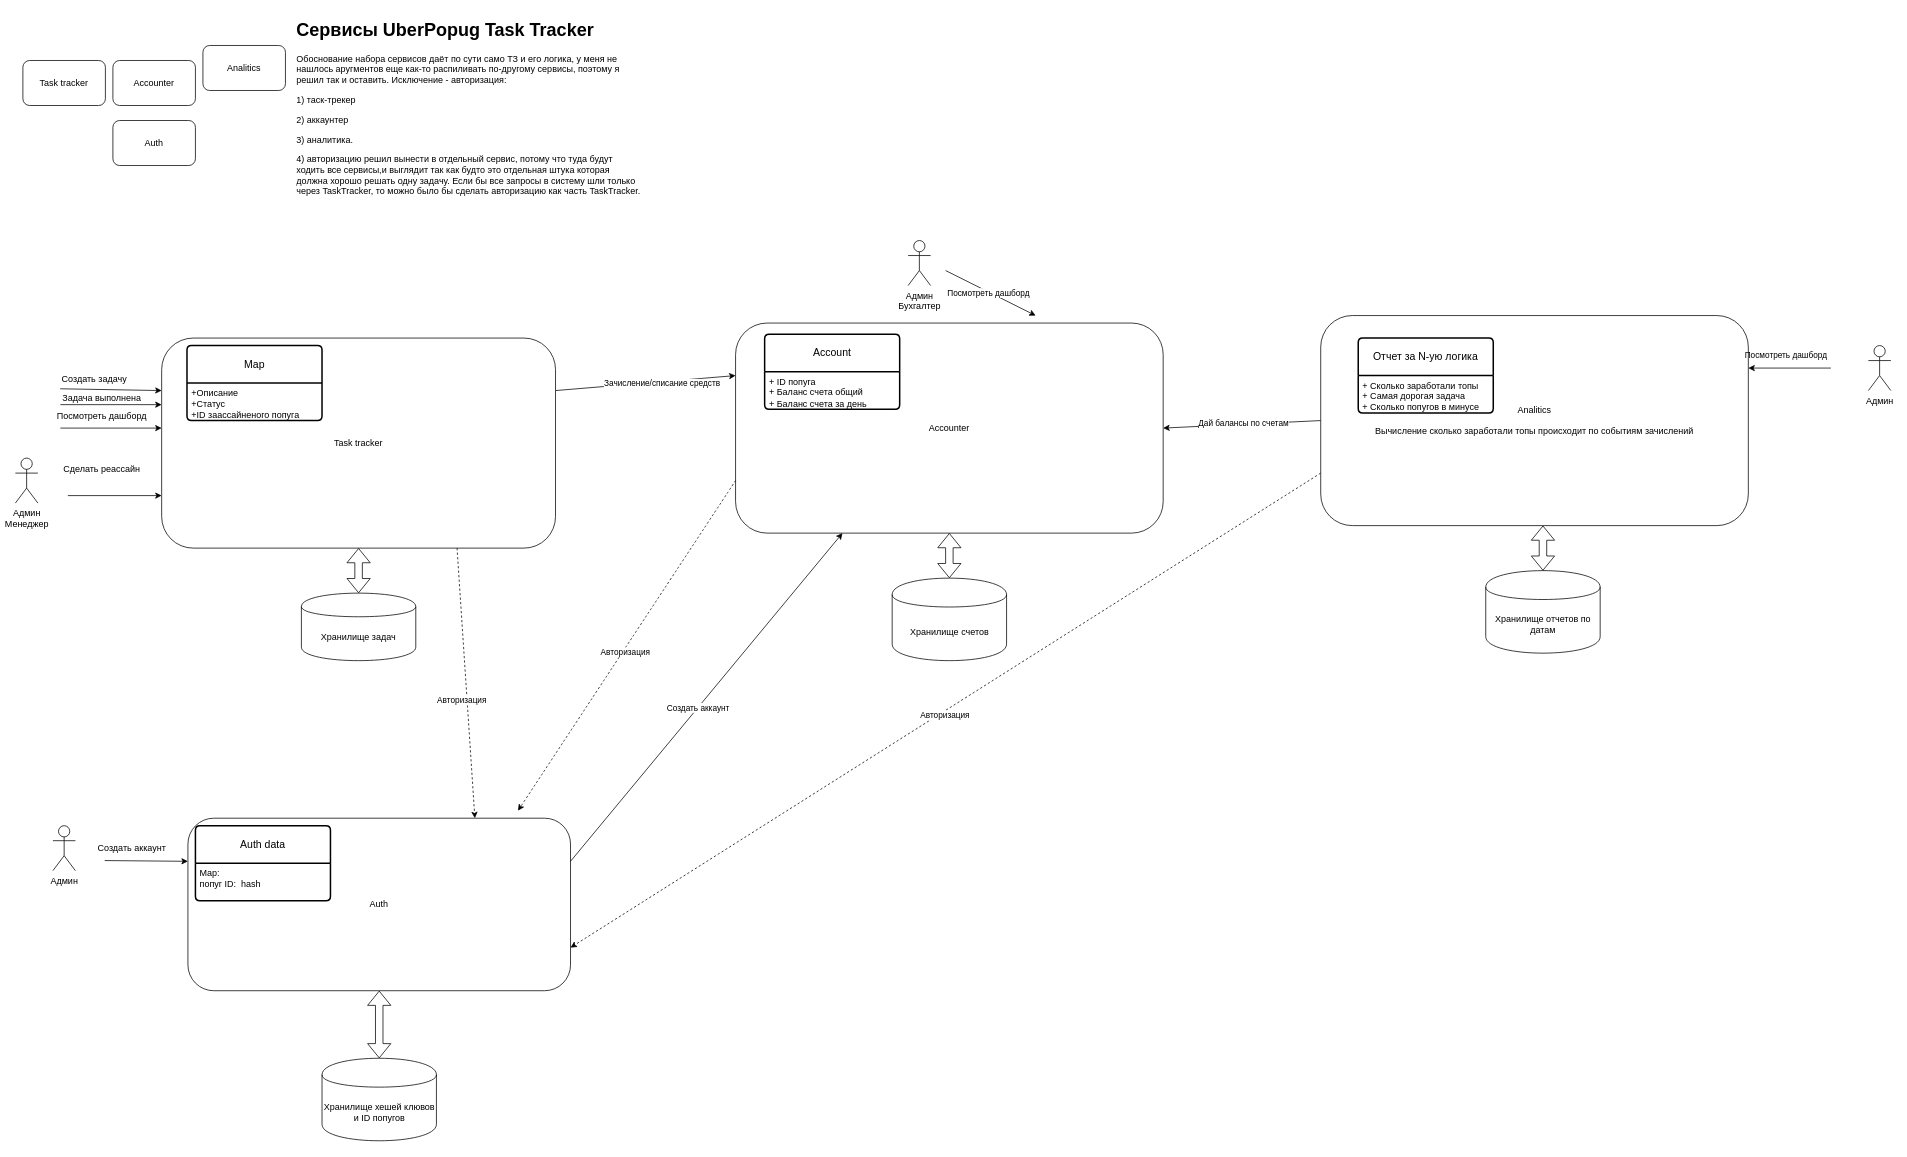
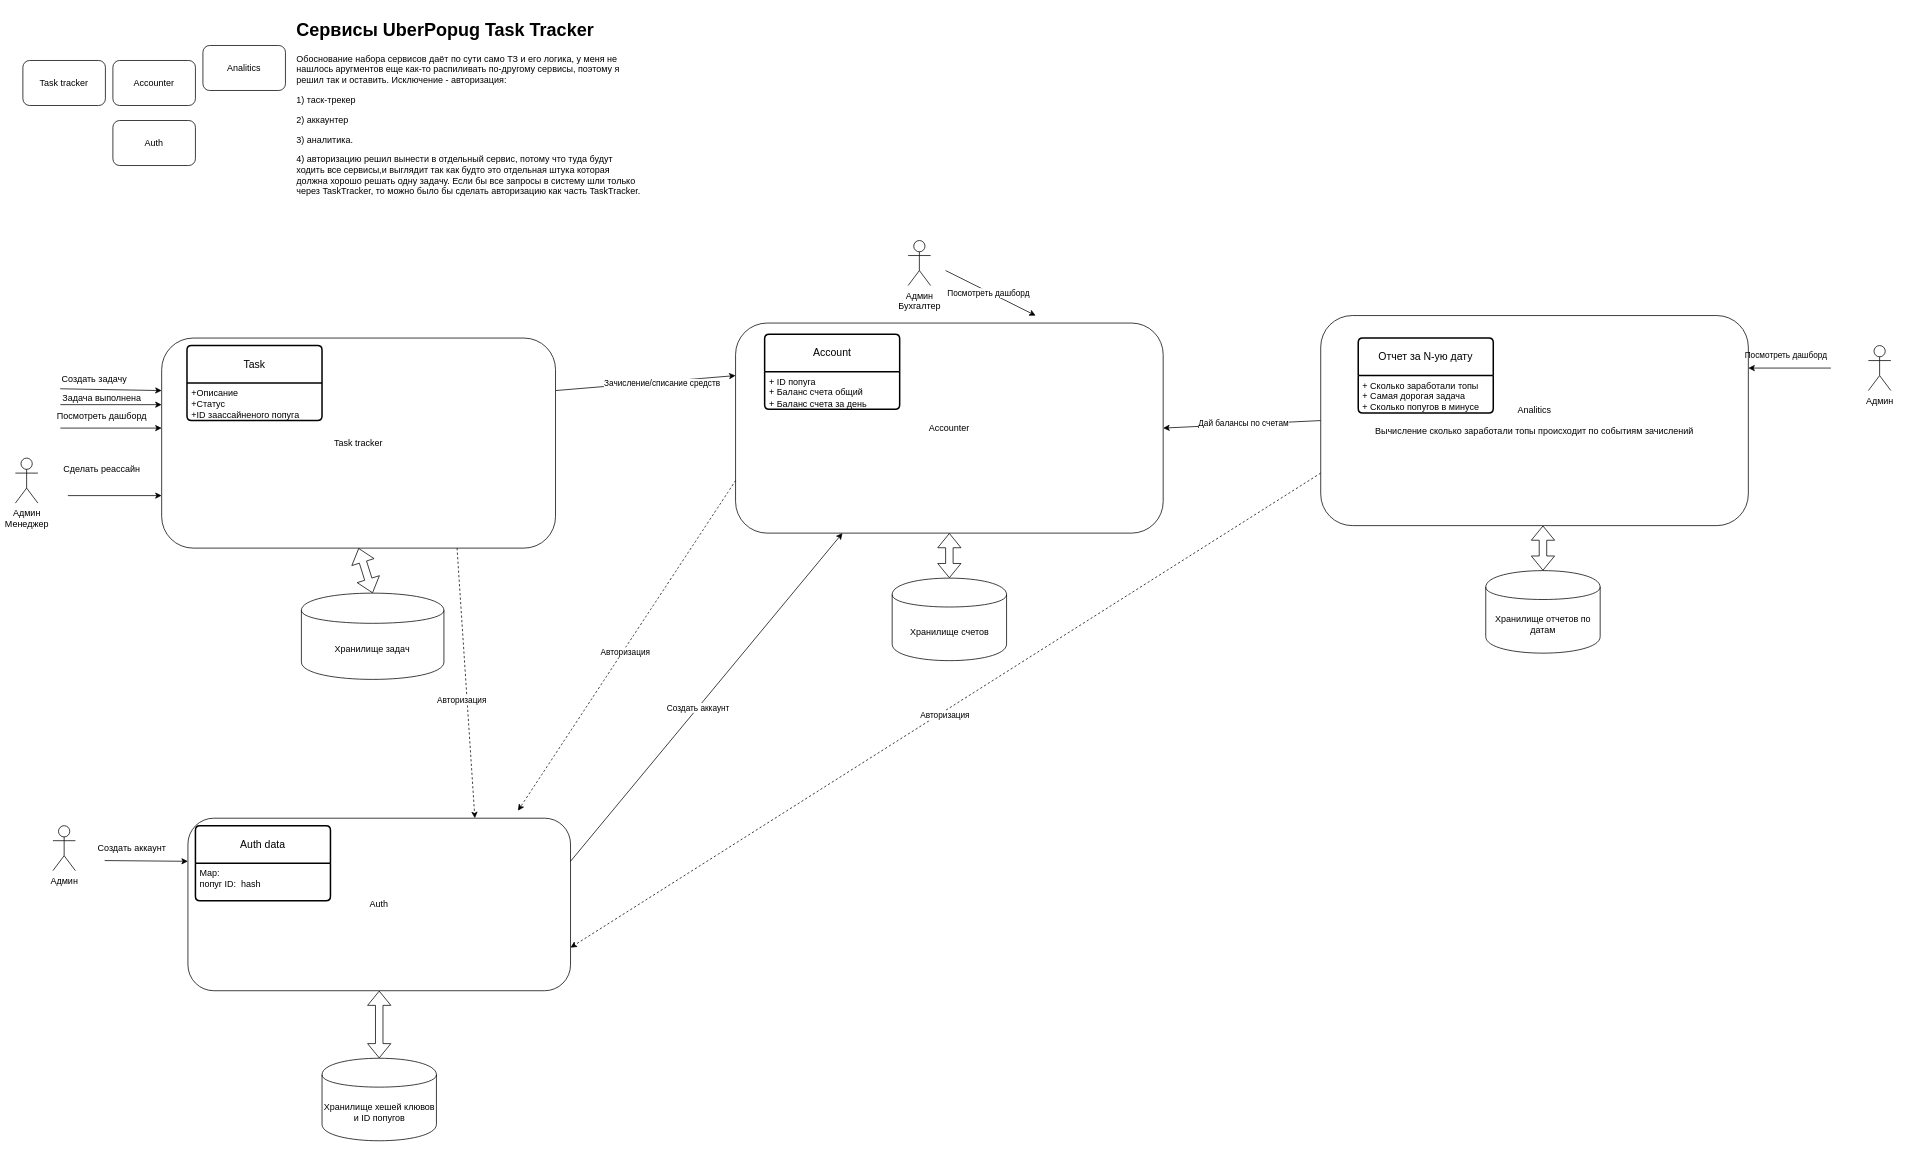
(1425, 357) -> (1425, 357)
(255, 364) -> (255, 364)
(359, 627) -> (373, 636)
